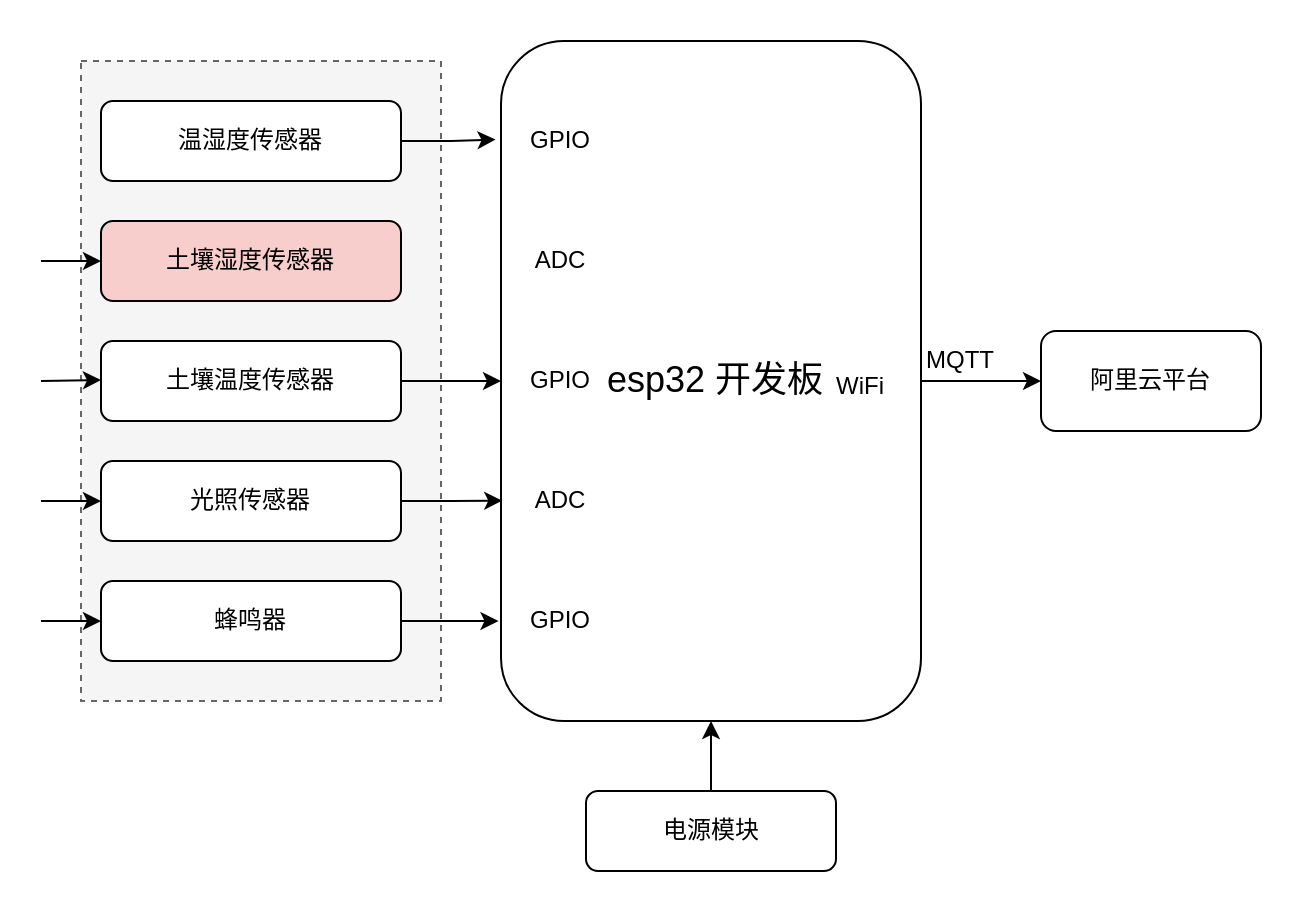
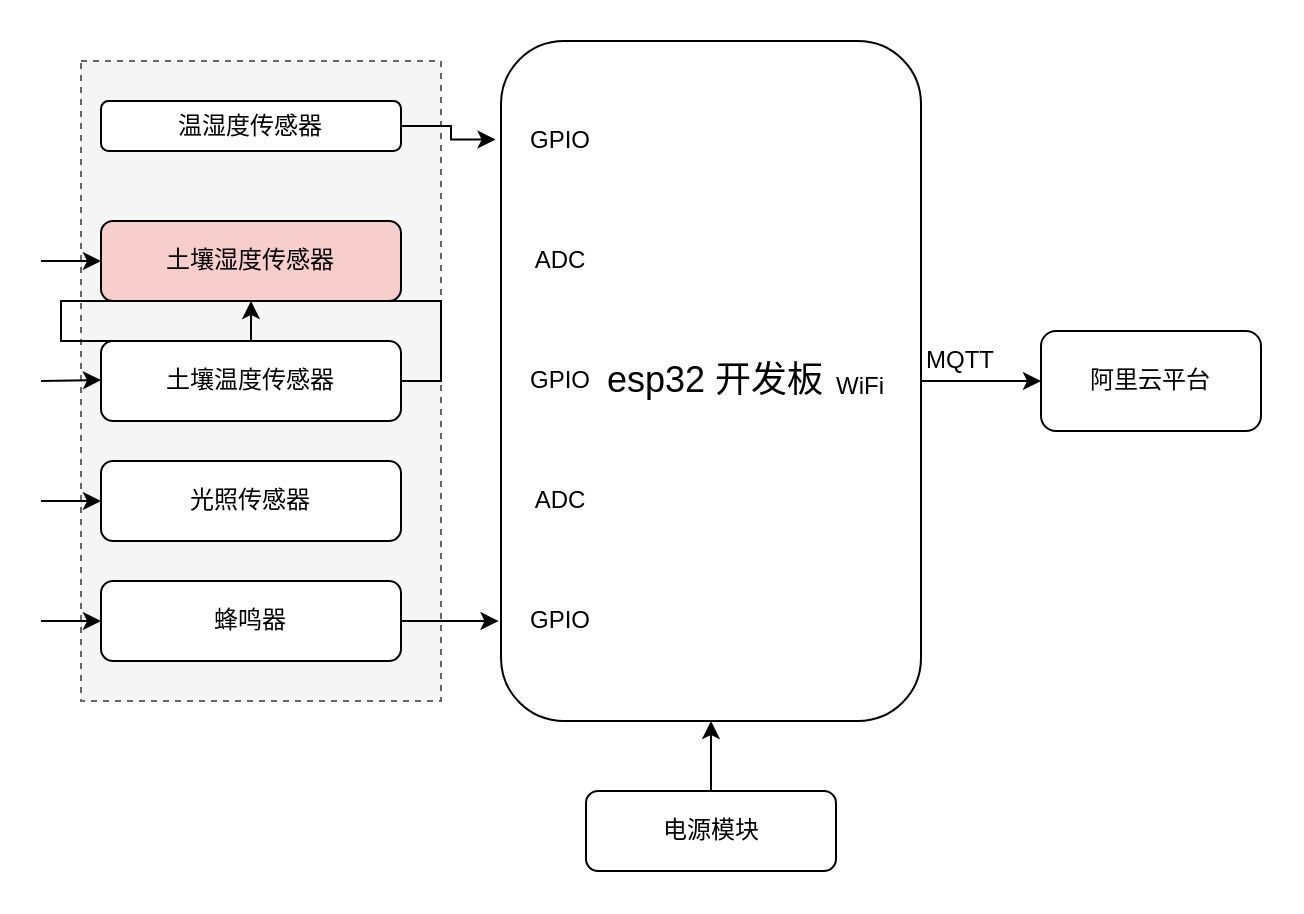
(251, 141) -> (251, 126)
(463, 381) -> (61, 321)
(445, 501) -> none
